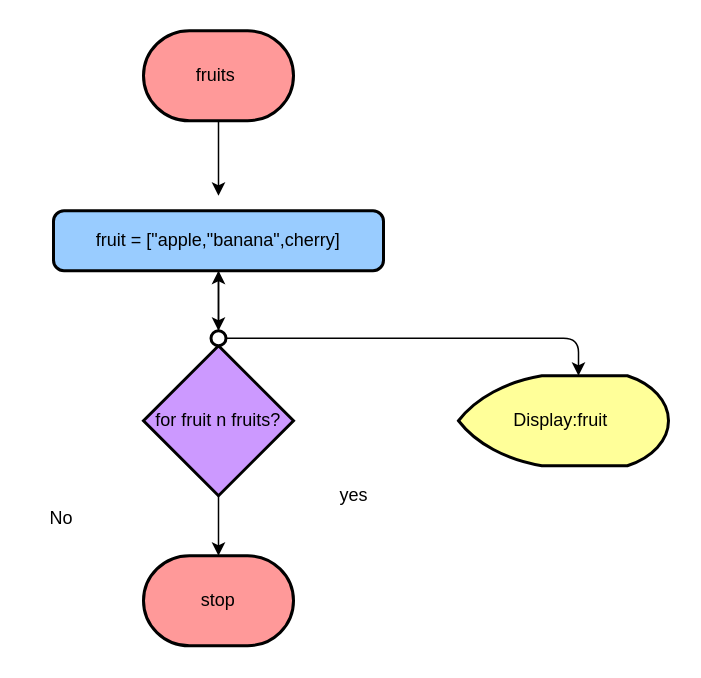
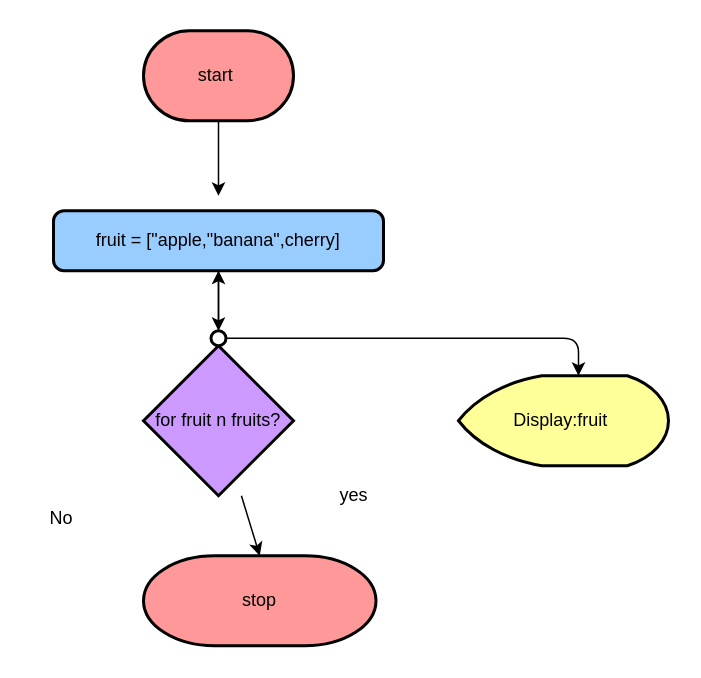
(218, 76) -> (218, 76)
(218, 601) -> (260, 601)
